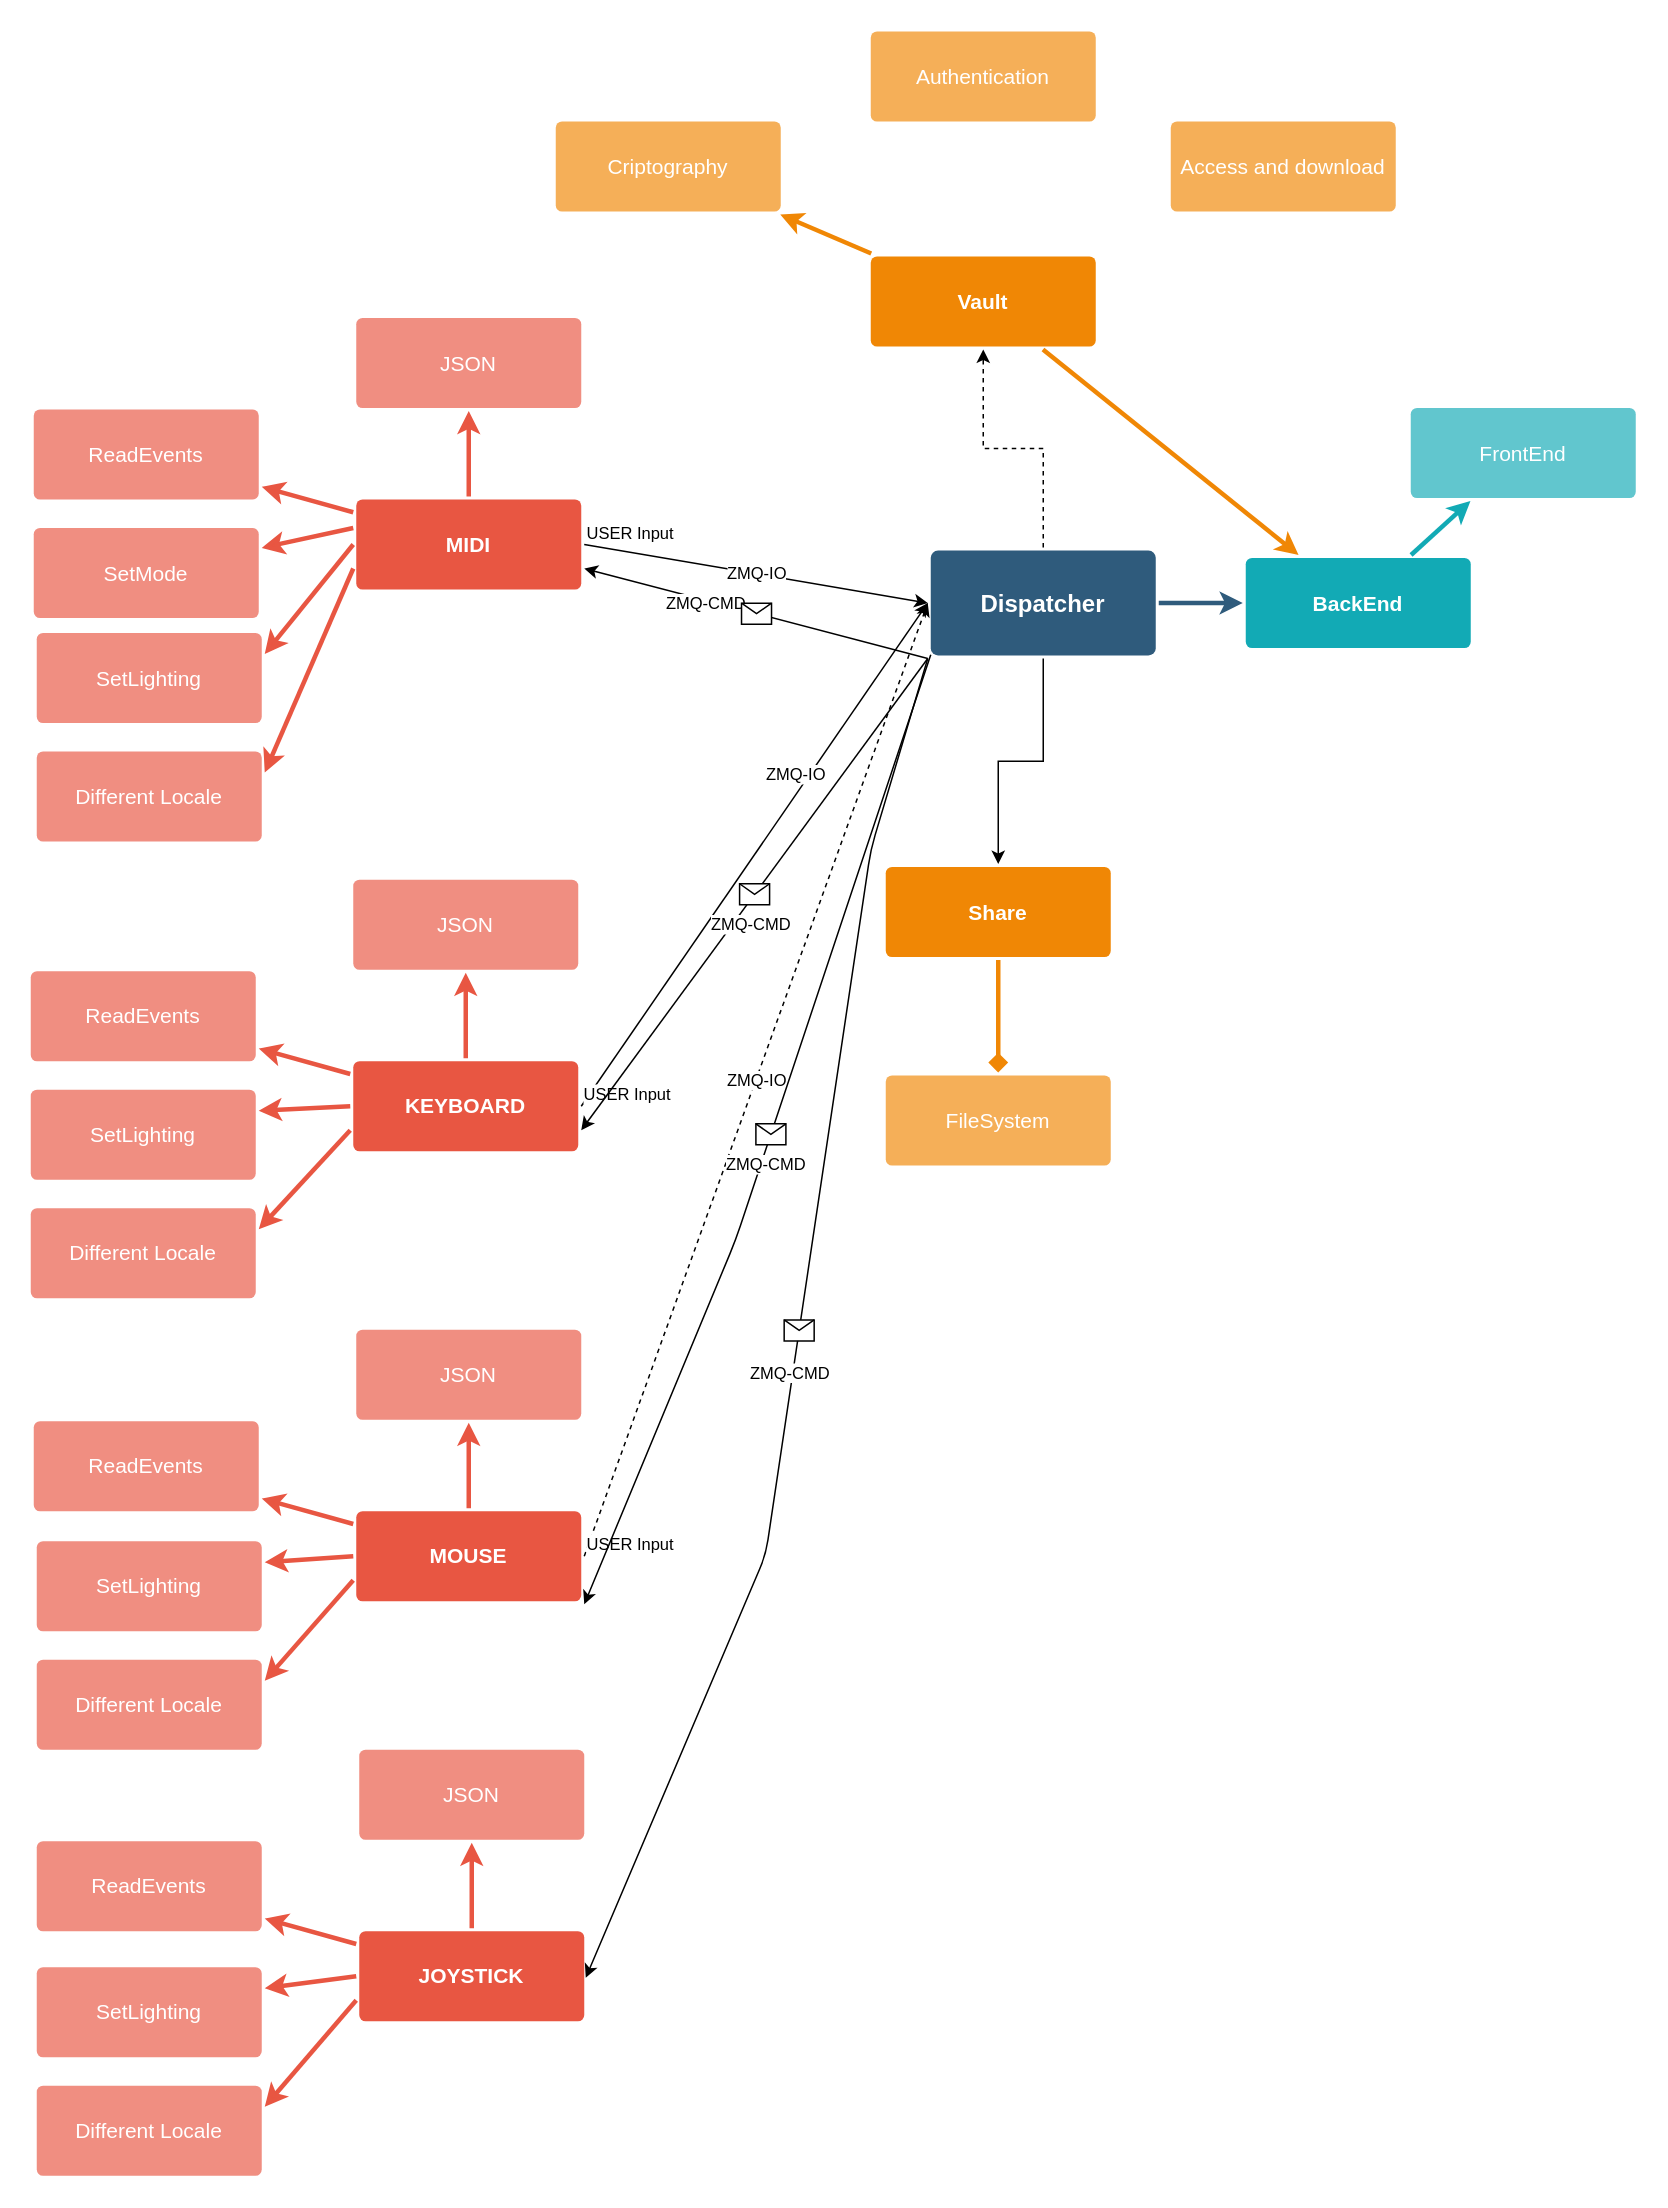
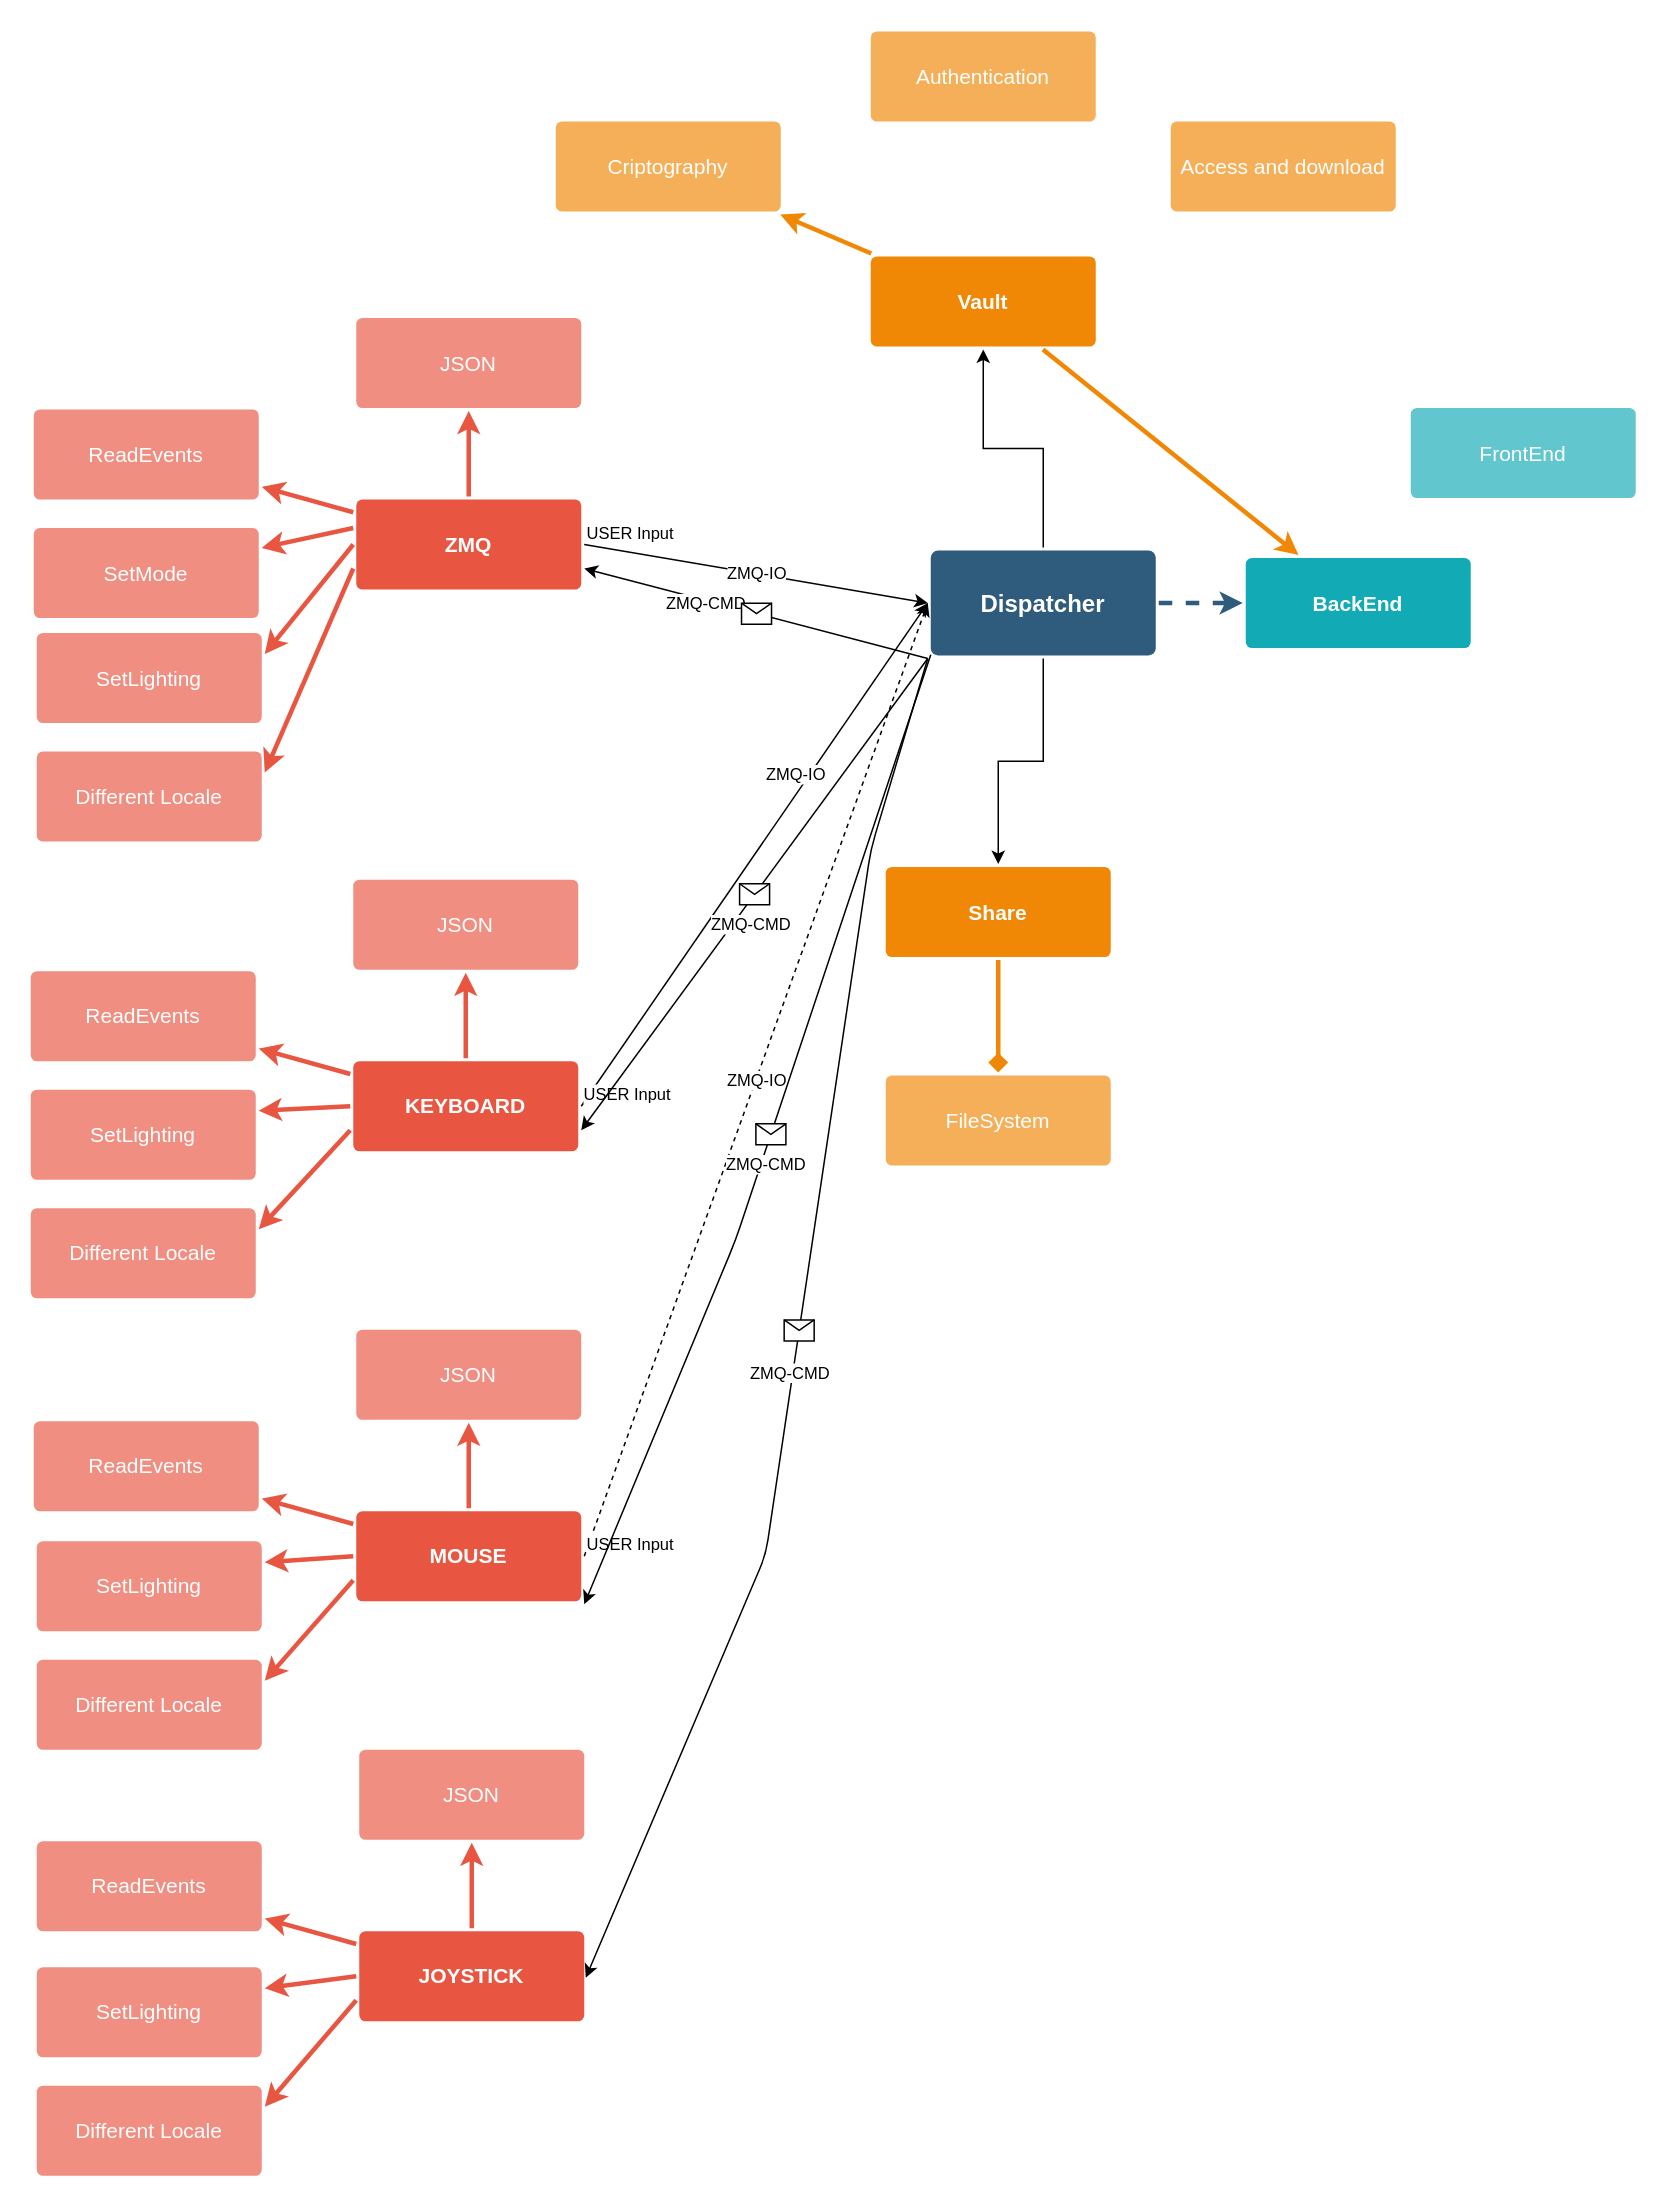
(1019, 449) -> (1019, 449)
(1435, 533) -> none
(469, 545) -> (469, 545)
(1178, 603) -> (1178, 603)
